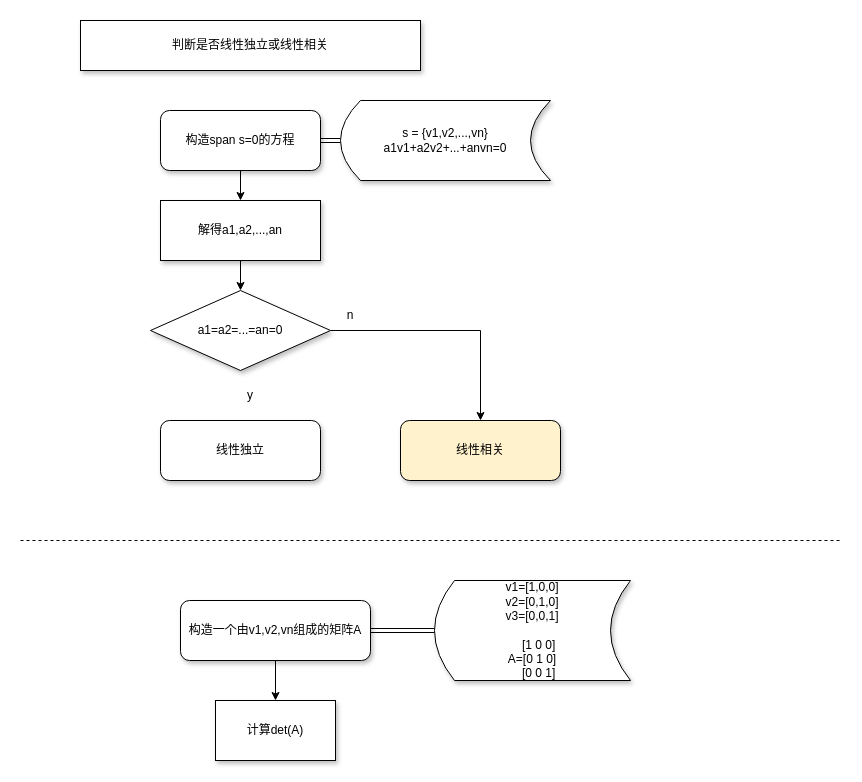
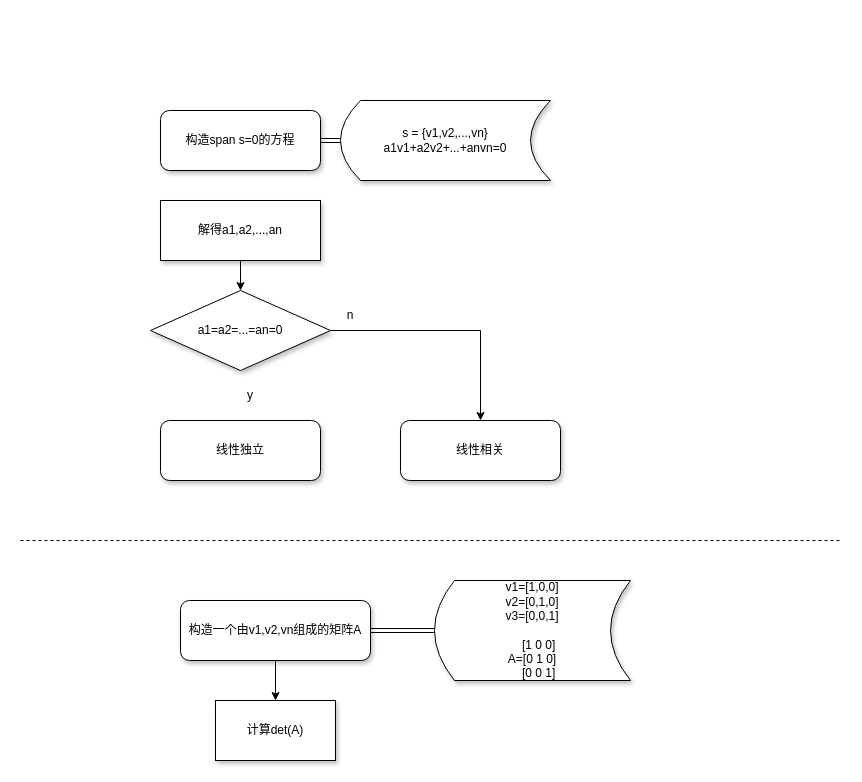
(251, 46) -> none
(241, 190) -> none
(481, 451) -> (481, 451)
